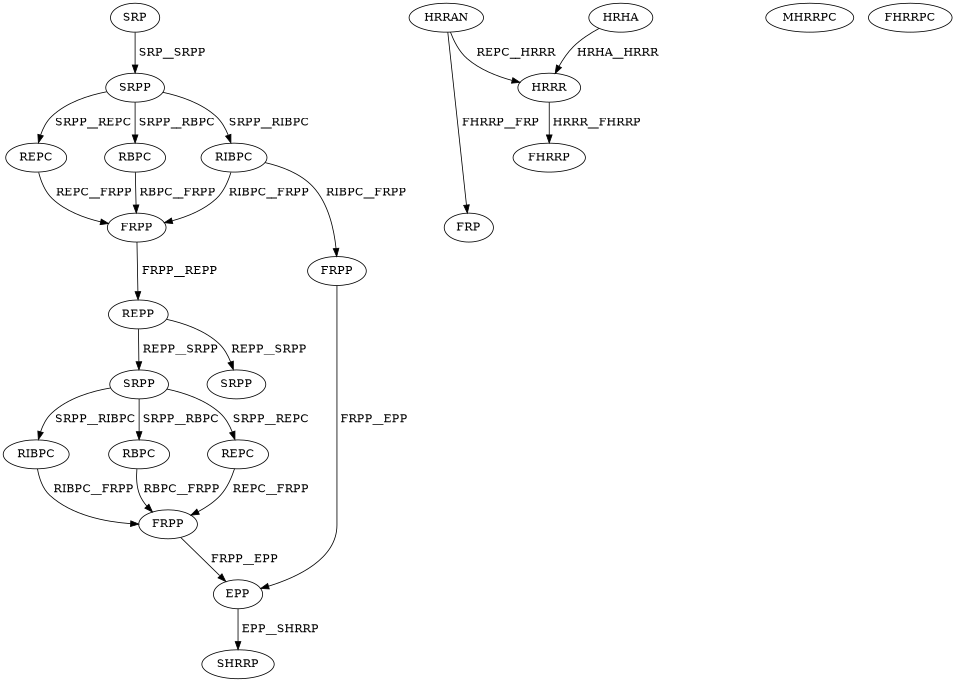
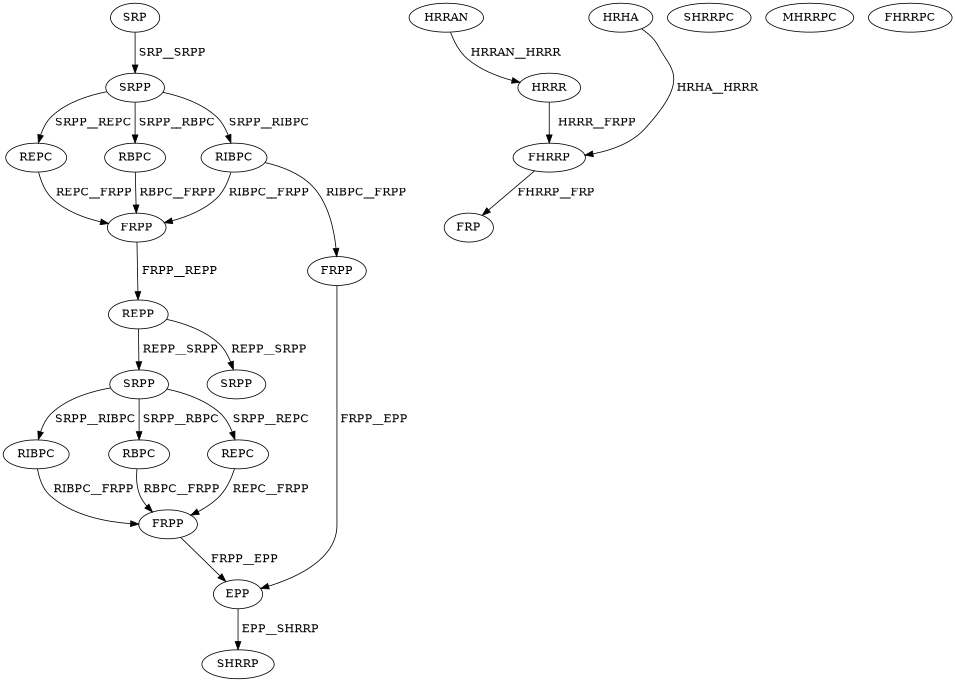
none -> (709, 18)
(576, 44) -> (664, 105)
(514, 53) -> (514, 53)
(457, 119) -> (512, 190)
(595, 123) -> (595, 123)
